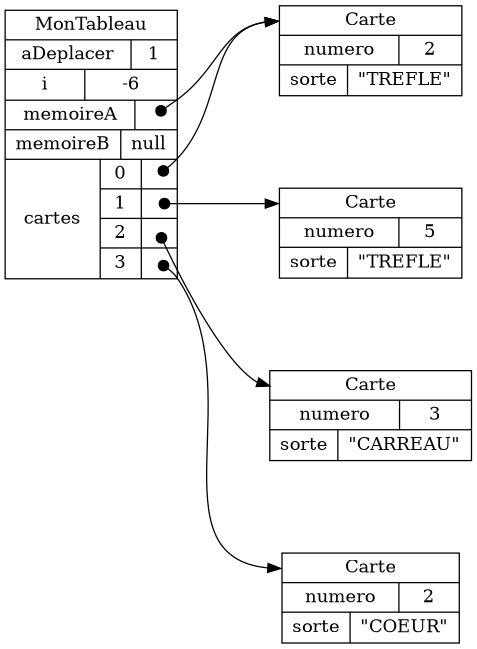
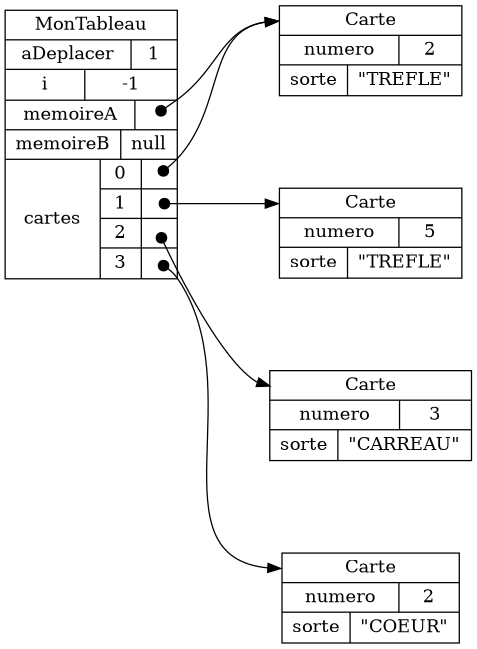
(131, 84) -> (131, 84)
